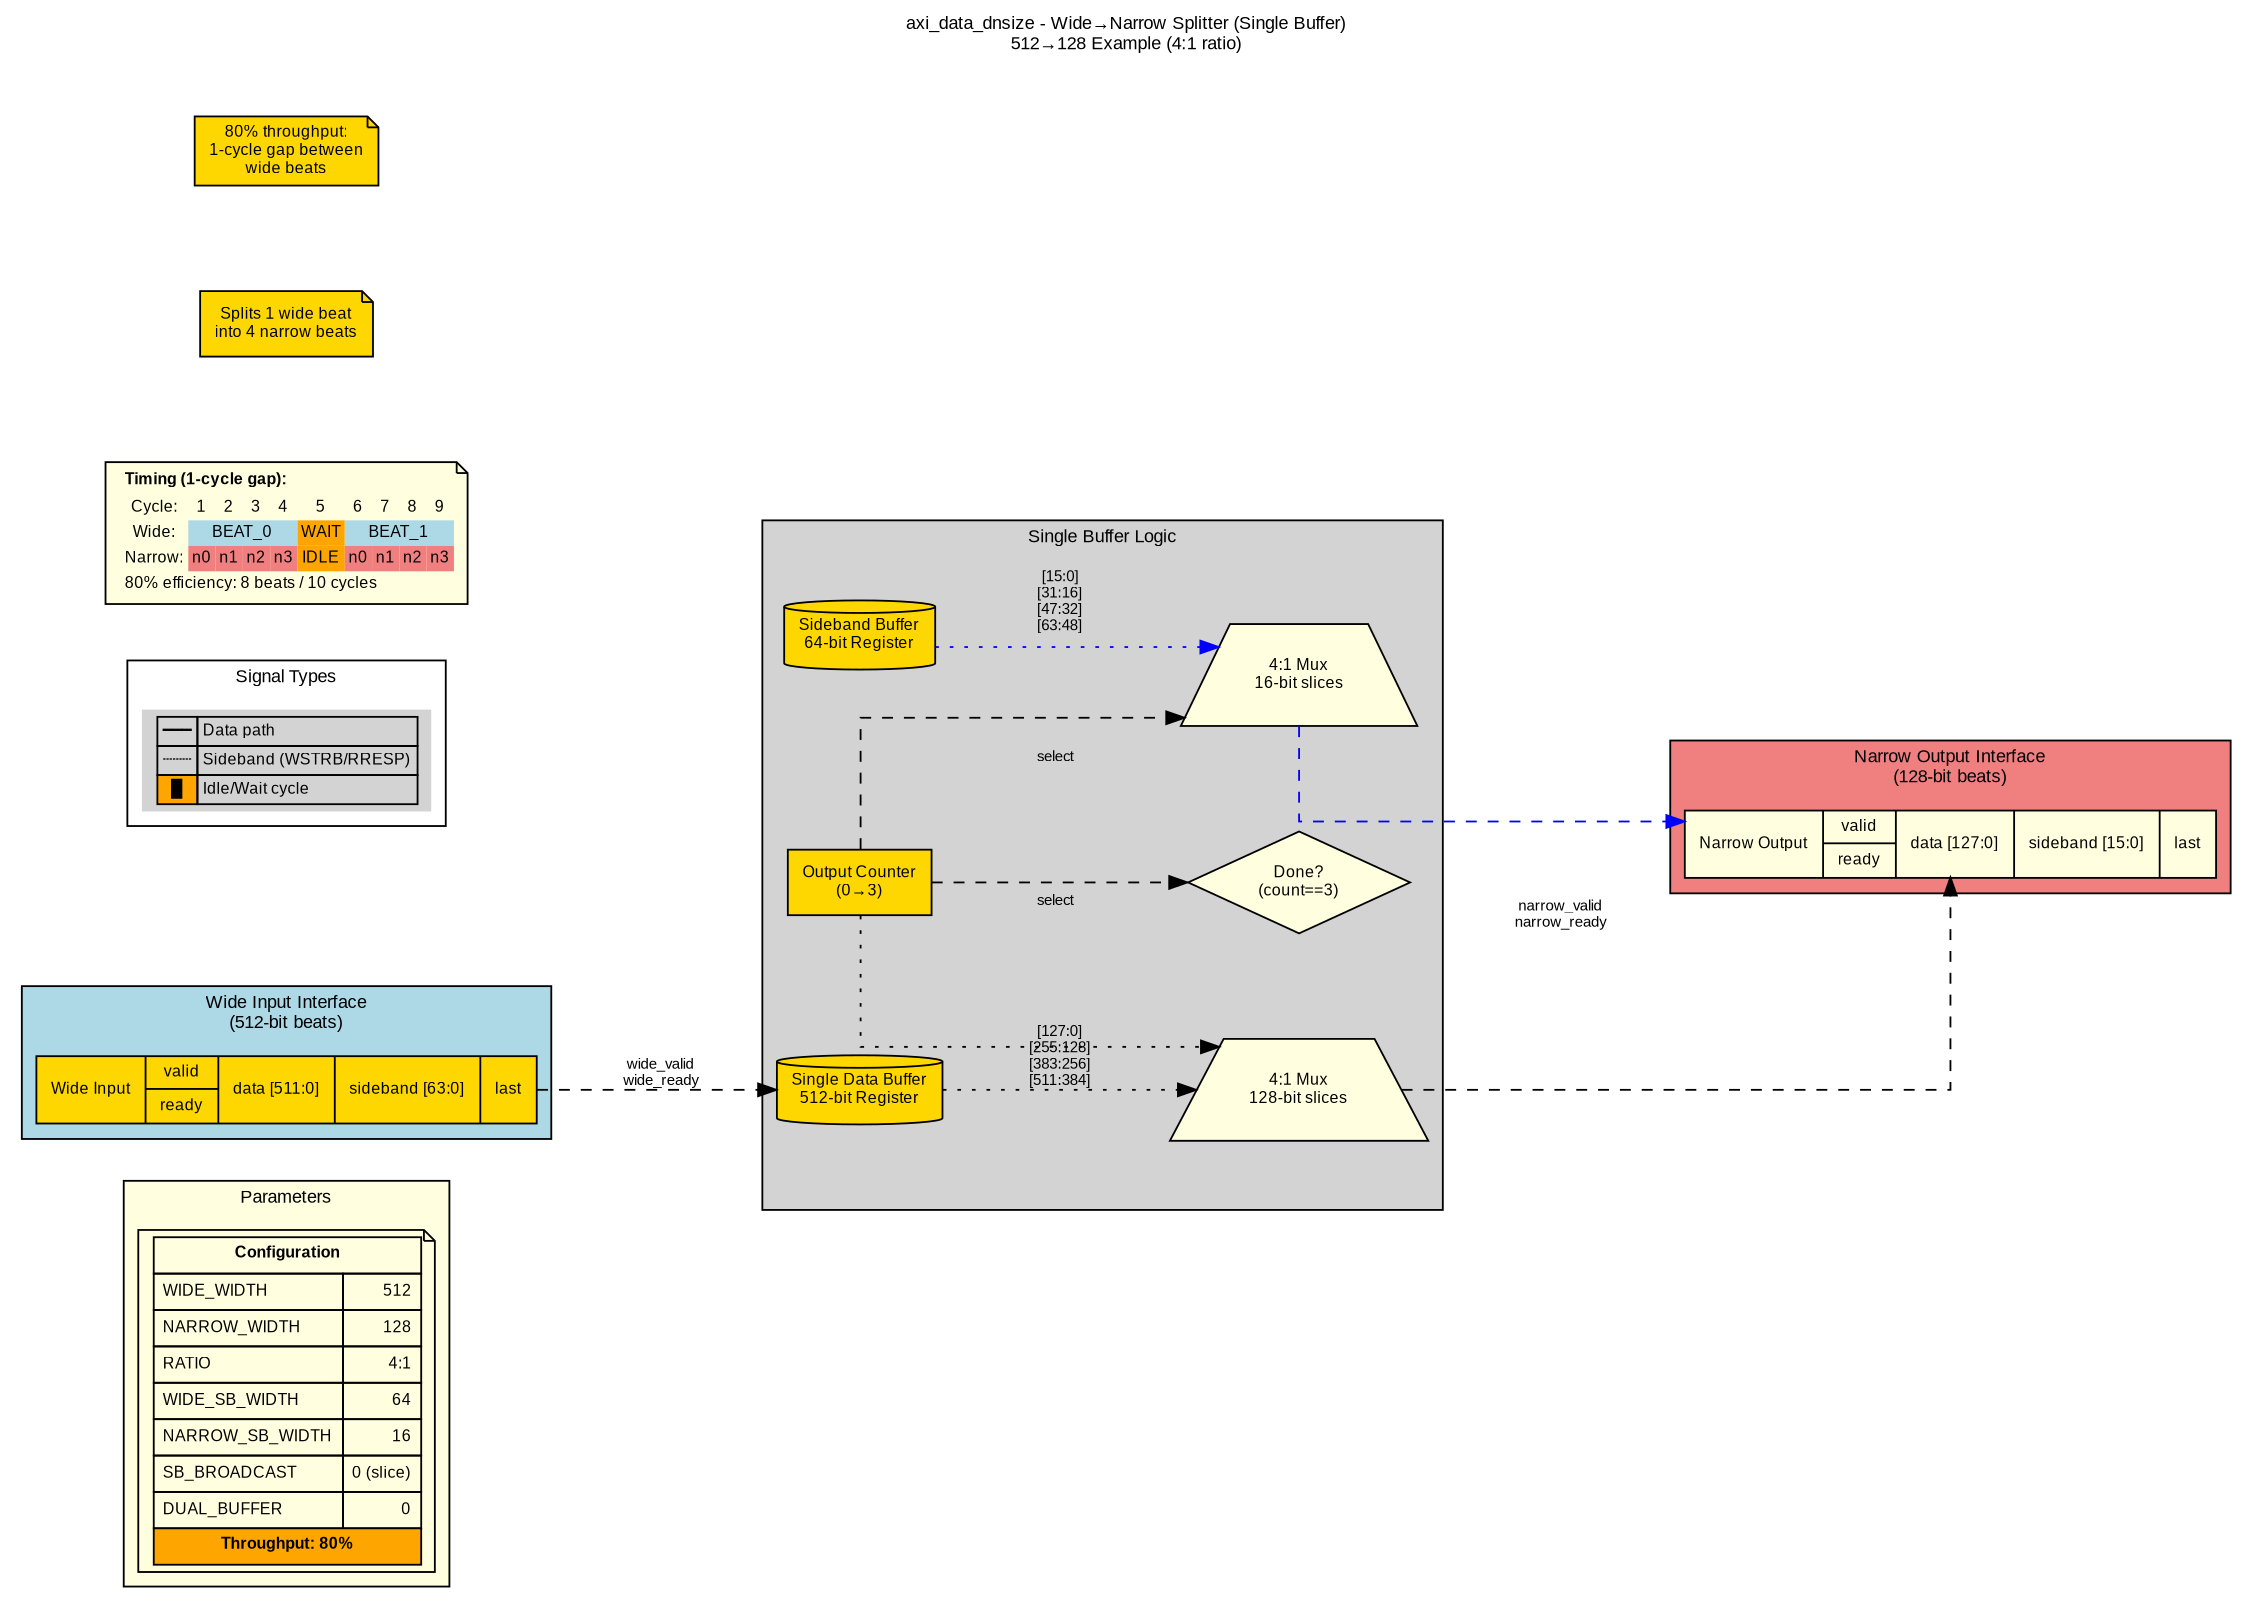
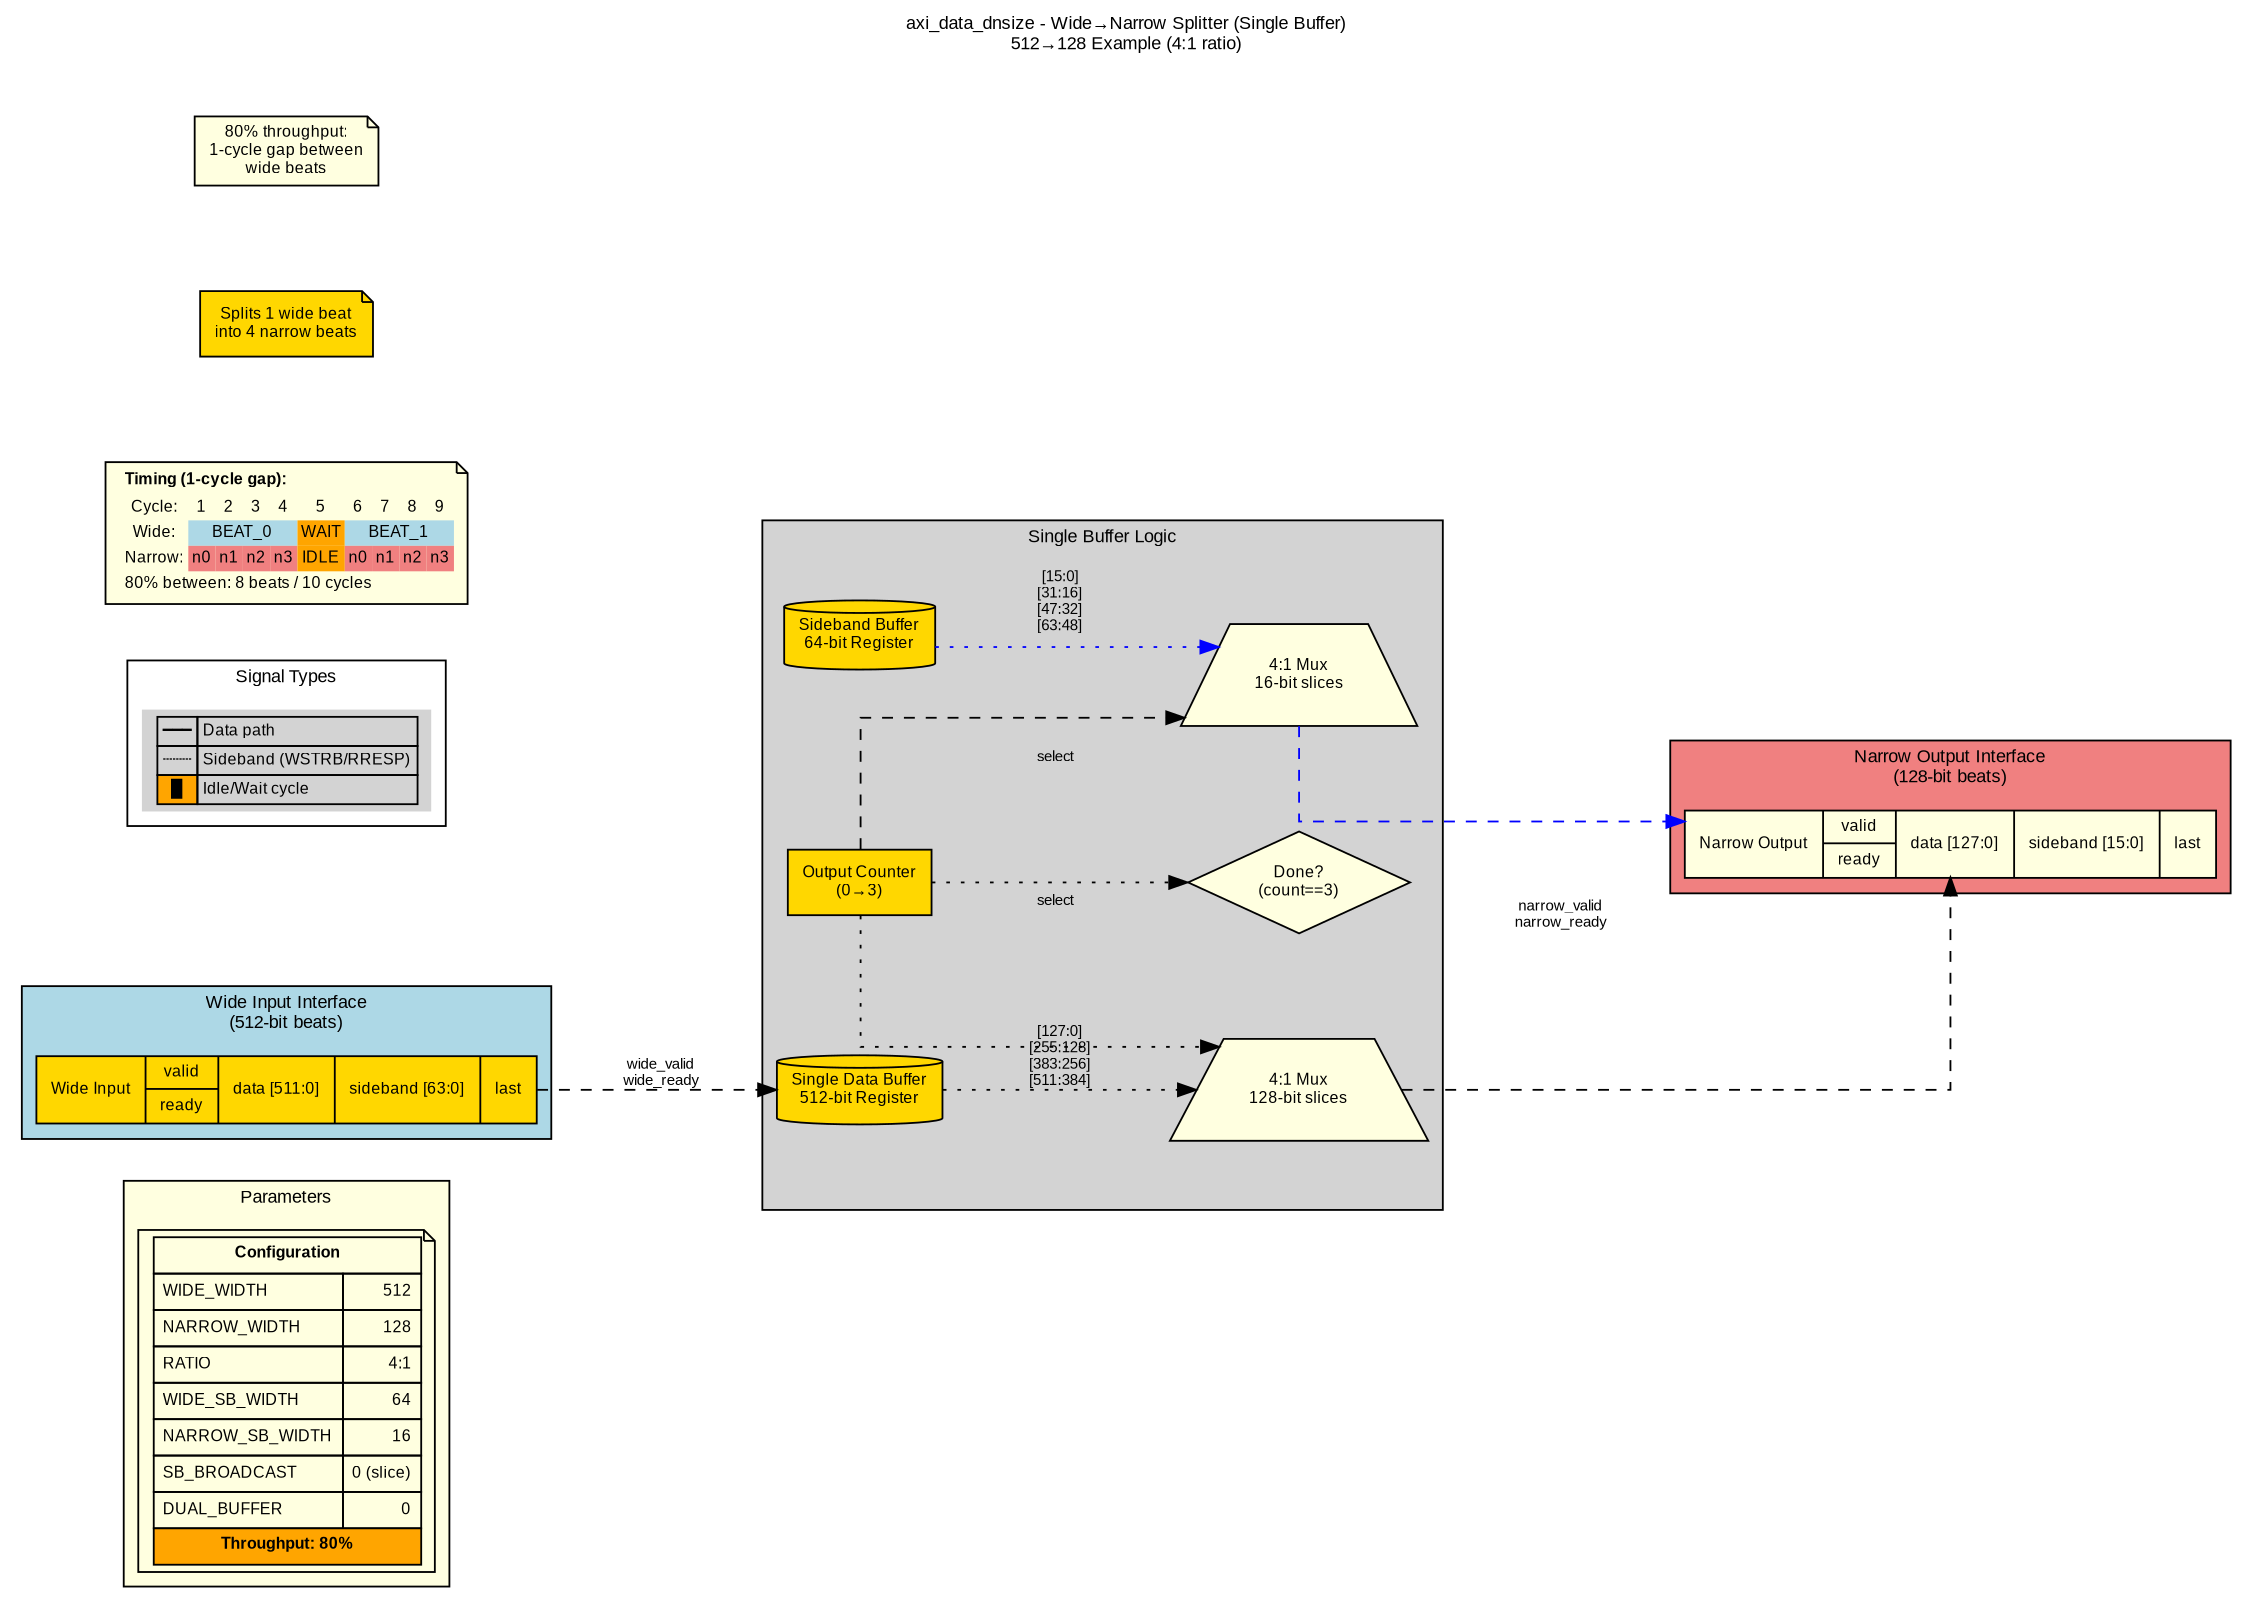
(287, 151) -> (287, 151)
(251, 583) -> (248, 583)
(1050, 882) -> (1050, 882)
